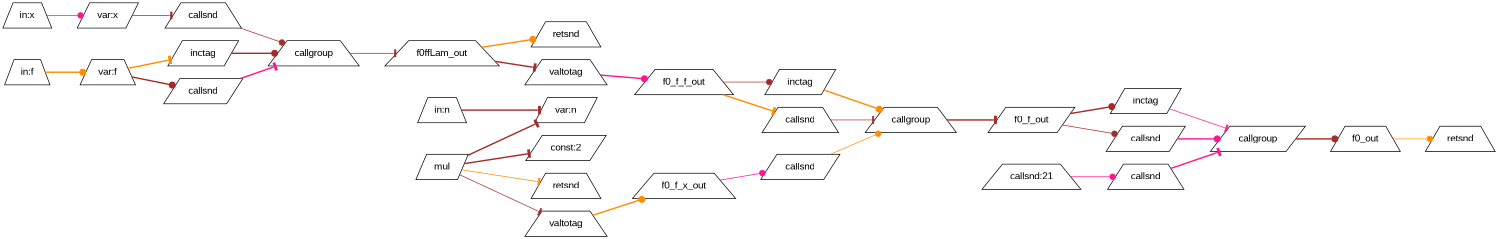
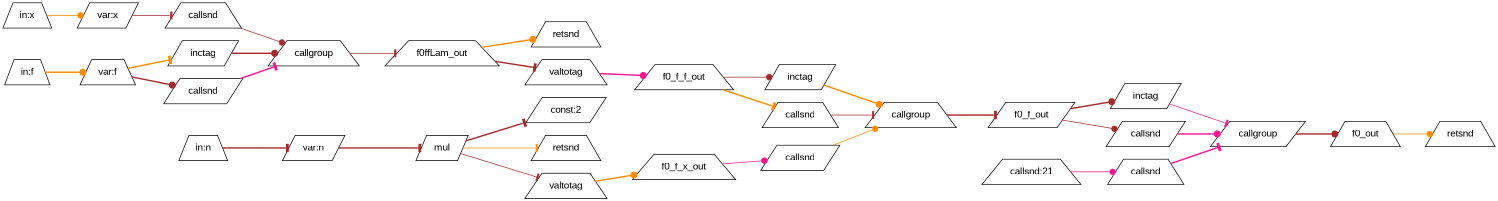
(62, 15) -> (62, 15)
(501, 140) -> (378, 148)
